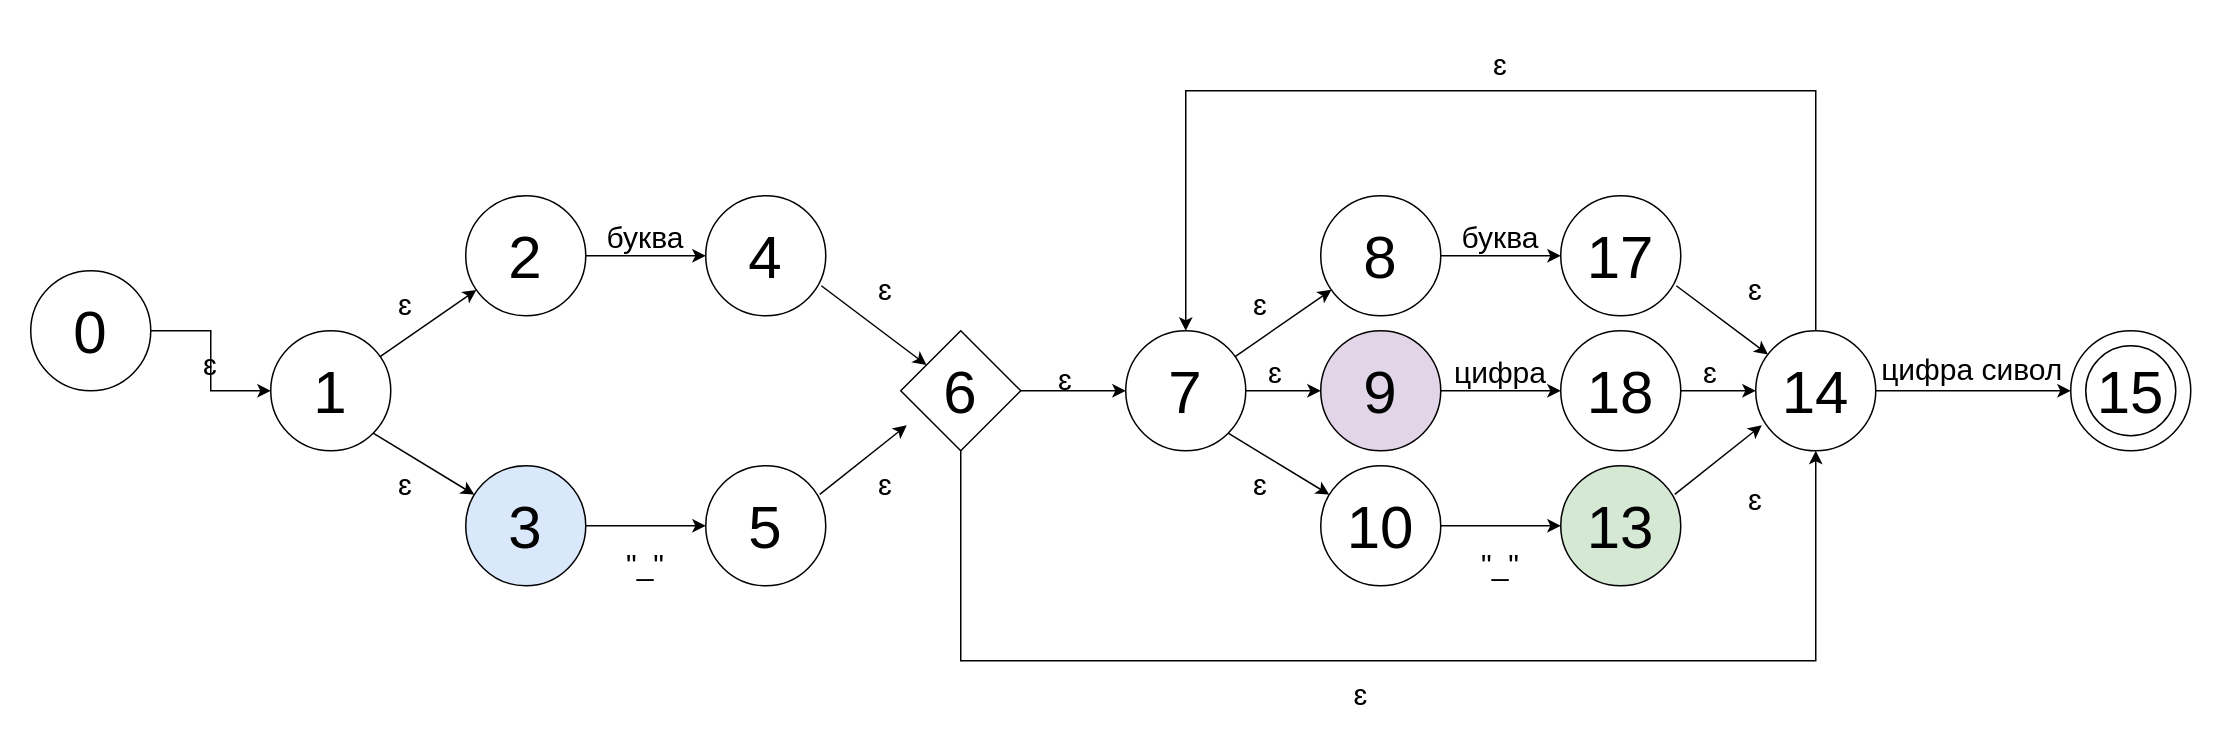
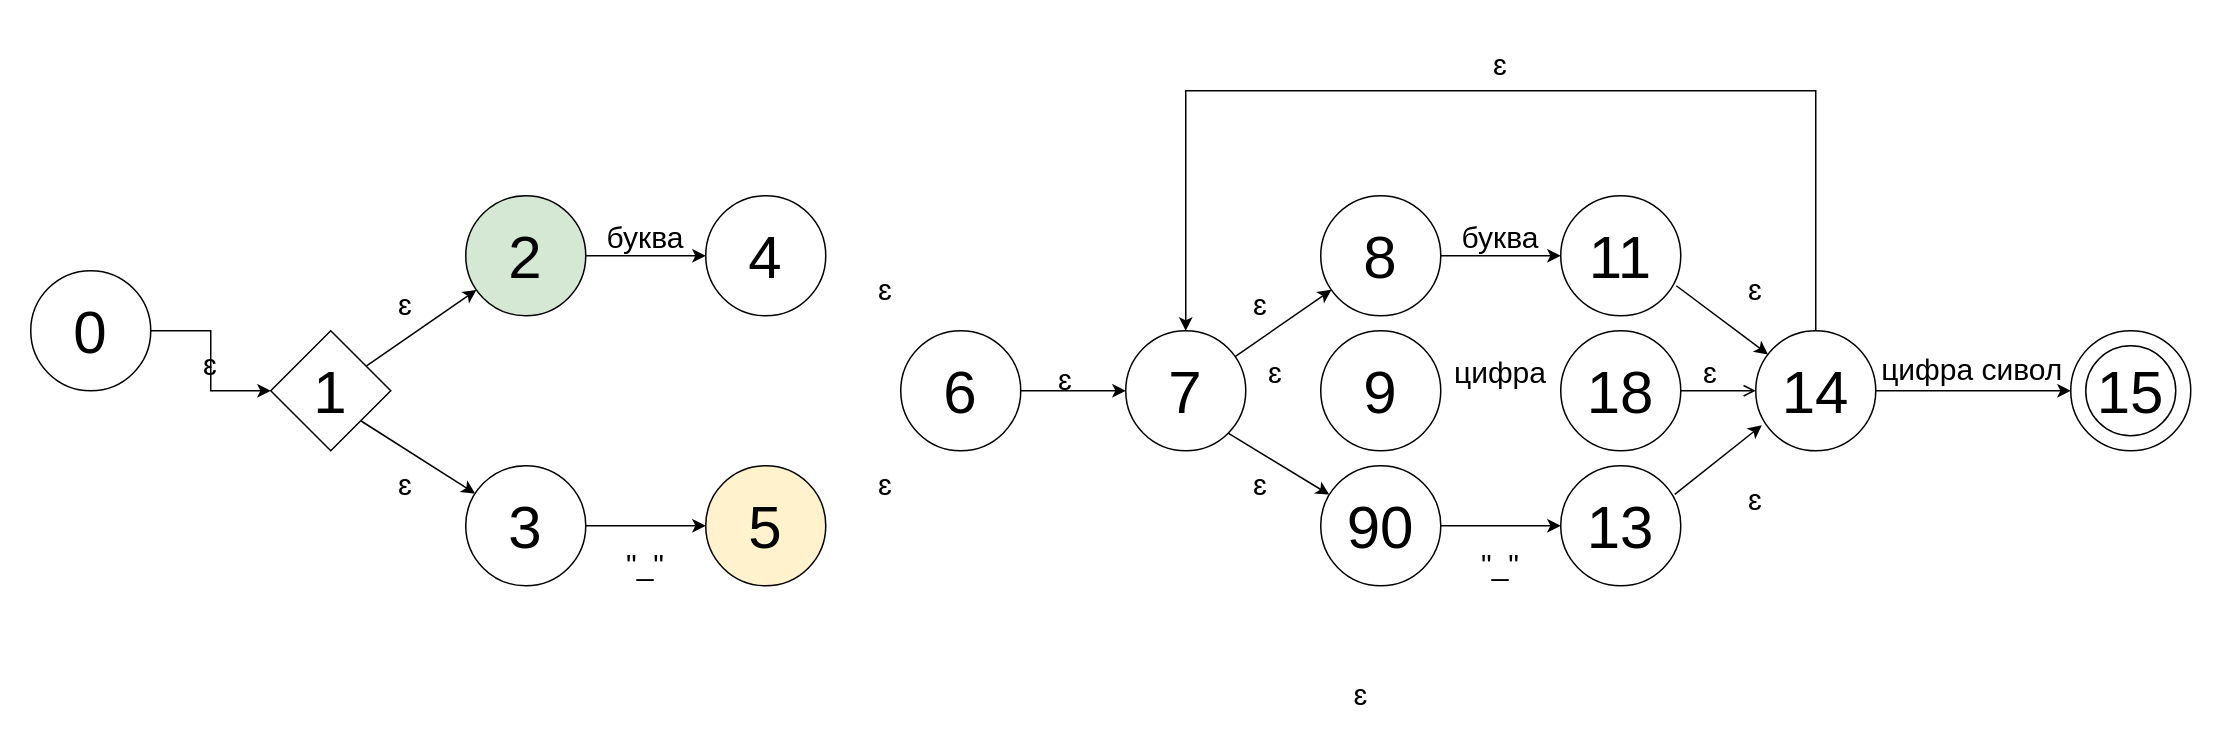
(526, 256) -> (526, 256)
(1621, 256) -> (1621, 256)
(870, 322) -> none
(331, 391) -> (331, 391)
(961, 391) -> (961, 391)
(1278, 391) -> none
(1381, 391) -> (1381, 391)
(1496, 391) -> none
(1744, 391) -> (1746, 391)
(859, 463) -> none
(526, 526) -> (526, 526)
(766, 526) -> (766, 526)
(1381, 526) -> (1381, 526)
(1621, 526) -> (1621, 526)
(1383, 661) -> none
